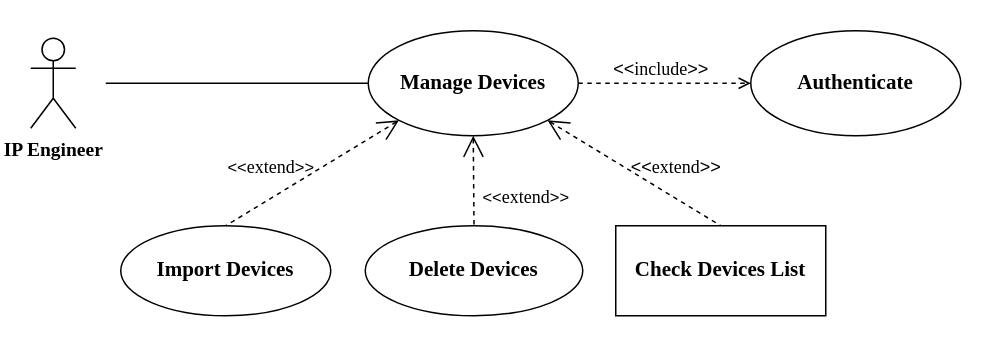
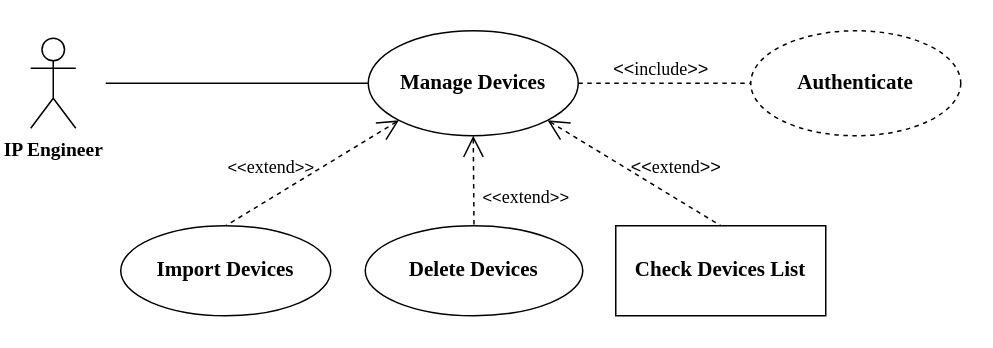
(744, 83) -> (746, 83)
(856, 83) -> (856, 83)
